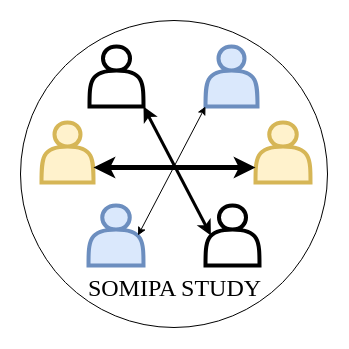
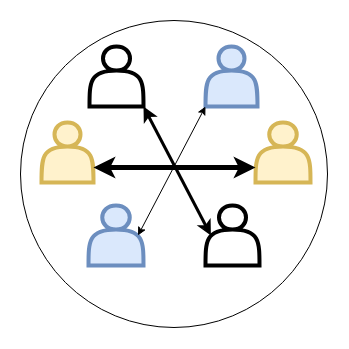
(174, 289) -> none
